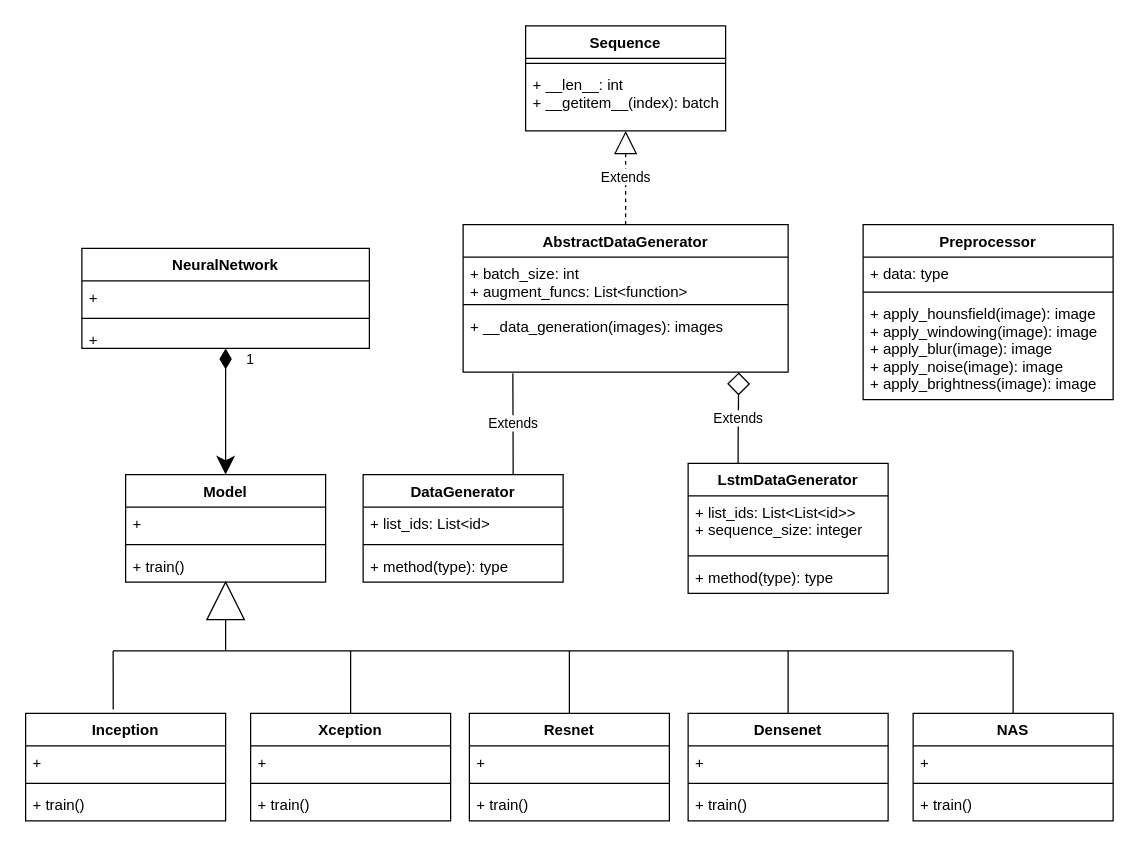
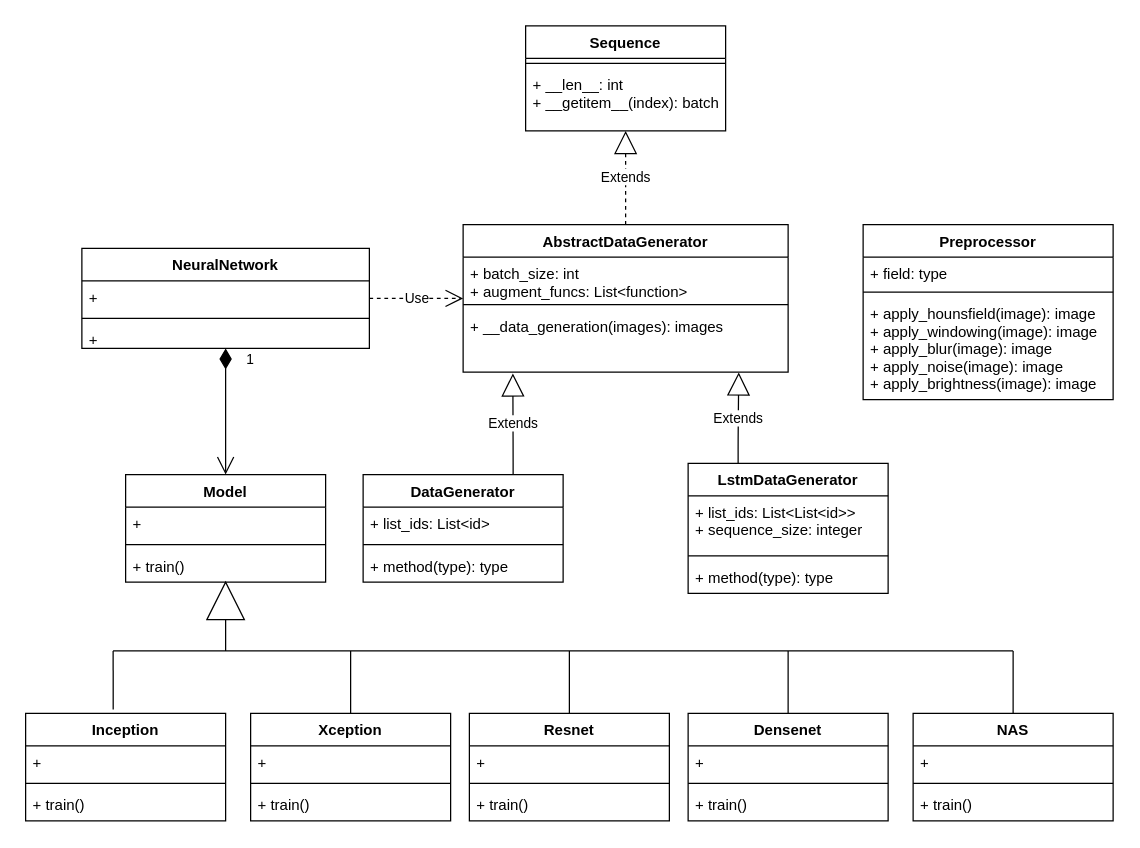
(915, 274) -> (915, 274)
none -> (416, 298)
(513, 386) -> (513, 397)
(739, 396) -> (739, 396)
(226, 459) -> (226, 464)
